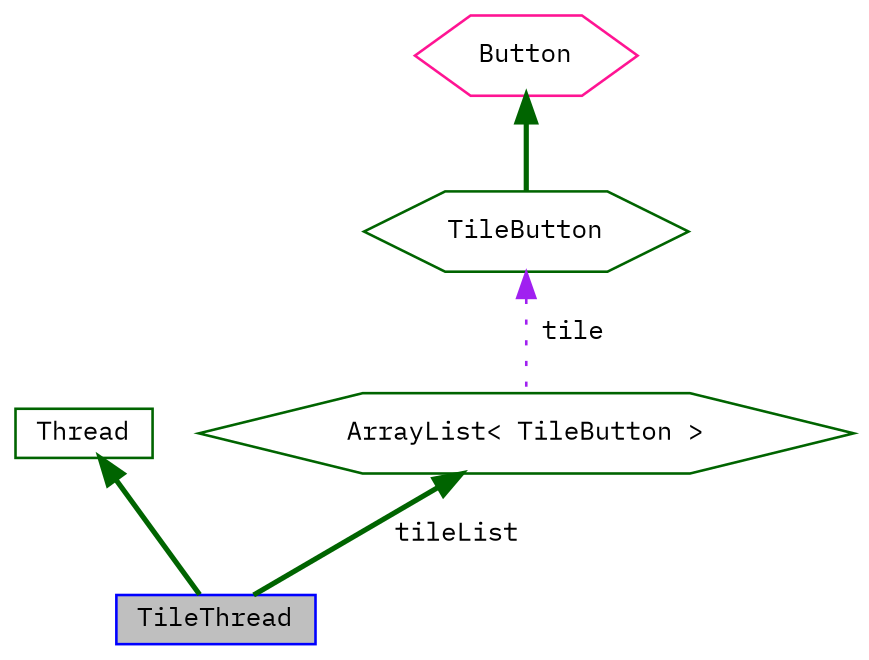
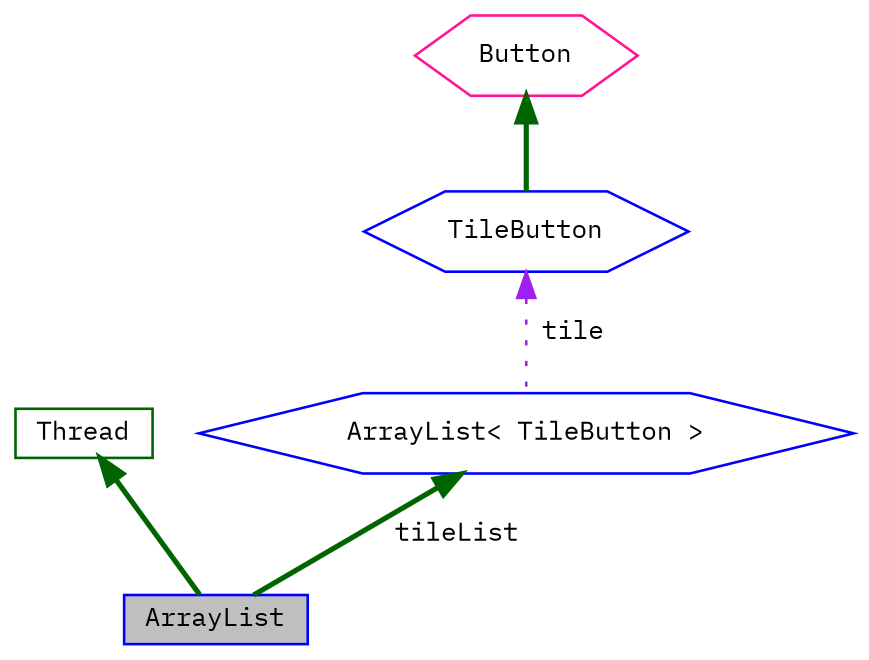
(526, 232) -> (526, 232)
(526, 433) -> (526, 433)
(216, 620) -> (216, 620)
